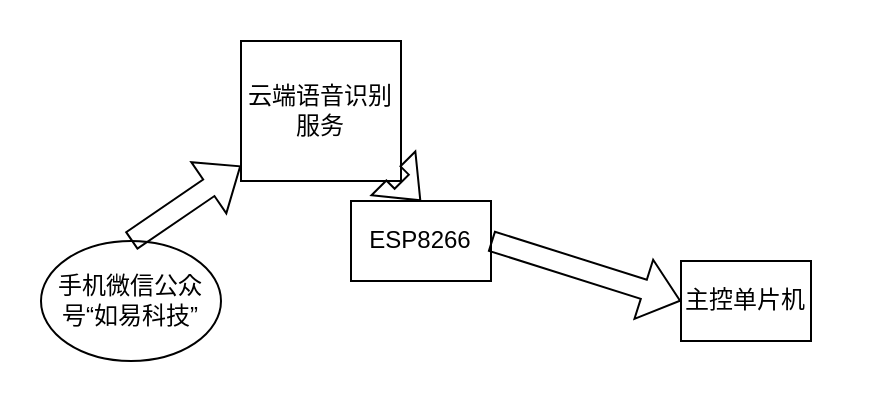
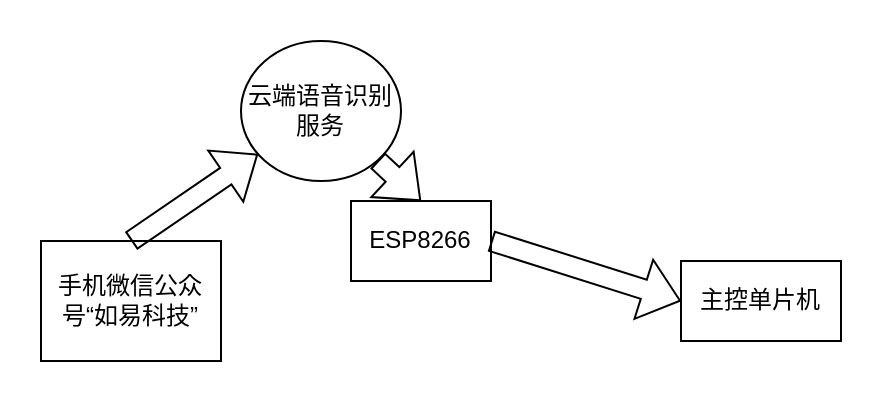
(321, 111) -> (321, 111)
(131, 301) -> (131, 301)
(746, 301) -> (761, 301)
